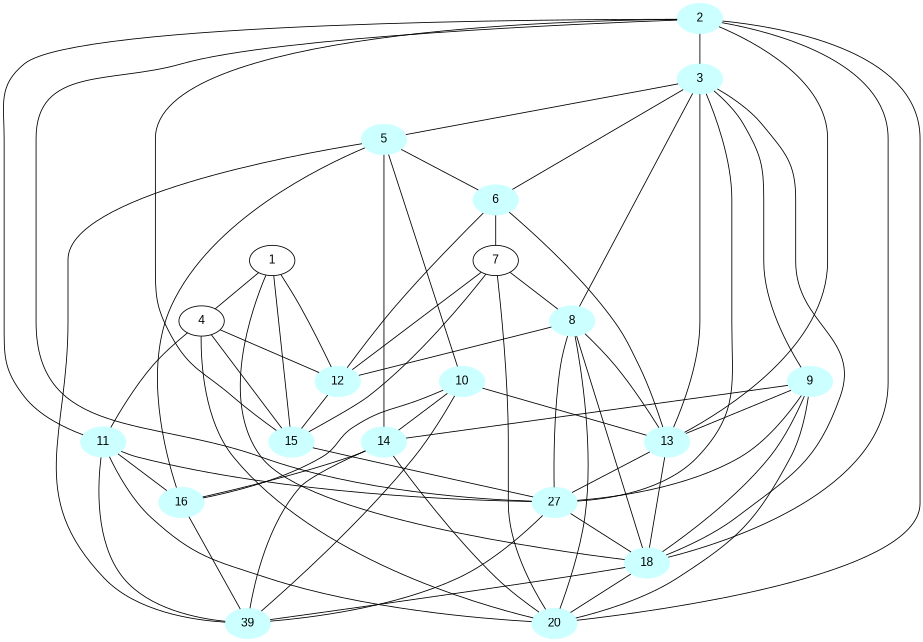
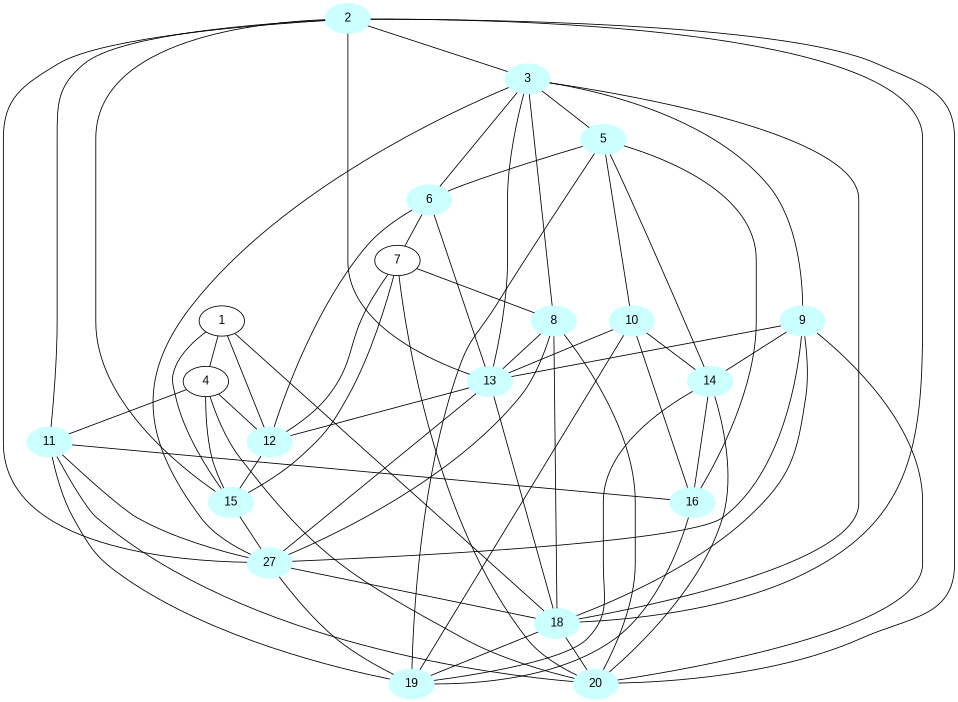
(460, 350) -> (380, 412)
(248, 623) -> (412, 684)
